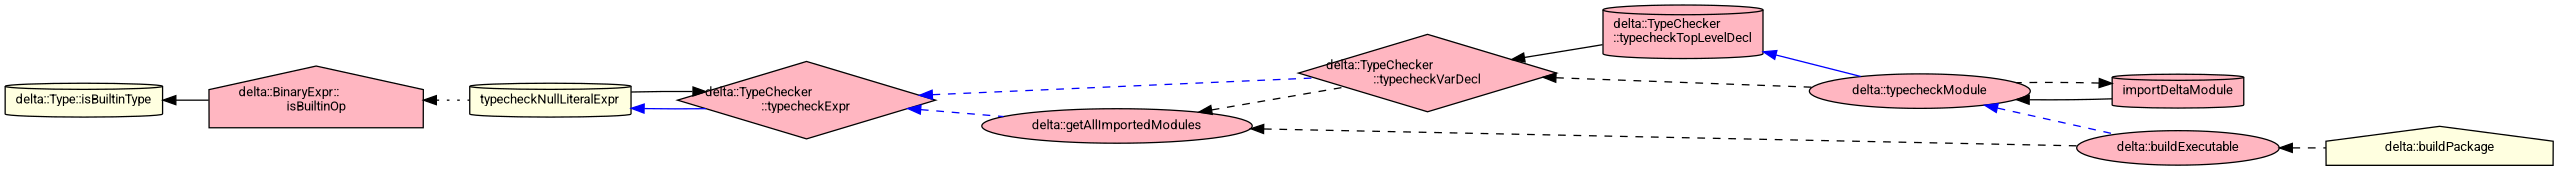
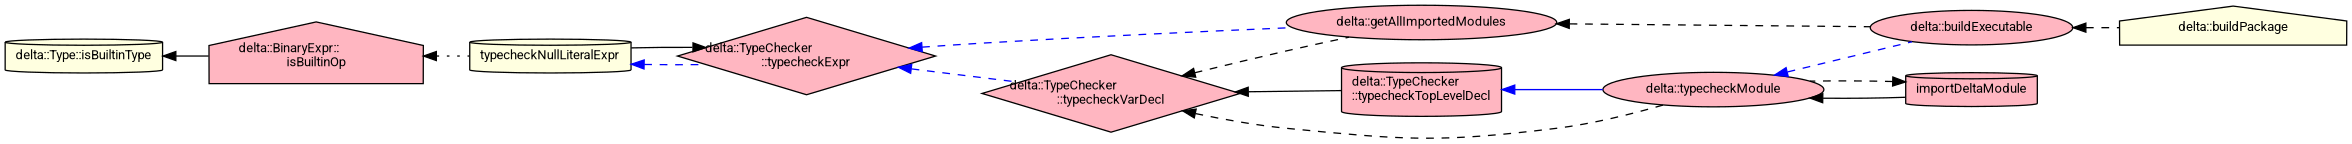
(1278, 98) -> (1272, 54)
(675, 109) -> (675, 65)
